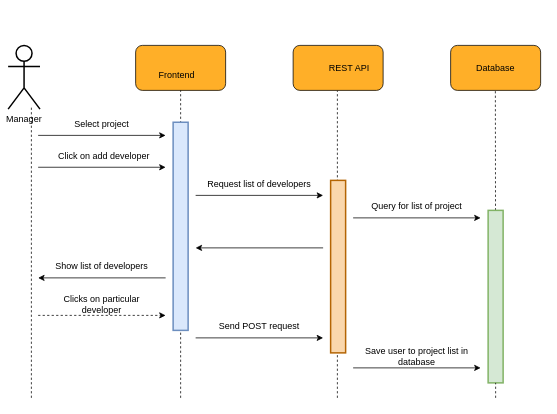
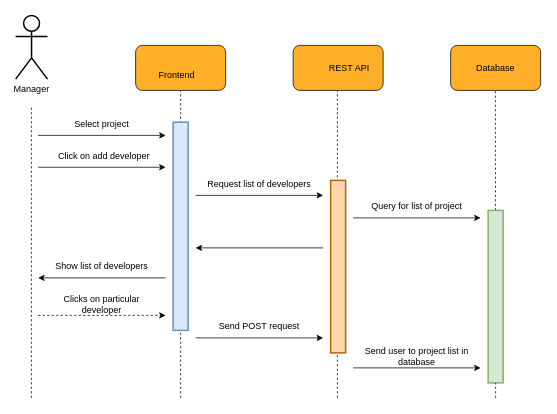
(24, 77) -> (31, 47)
(417, 357) -> (417, 357)
